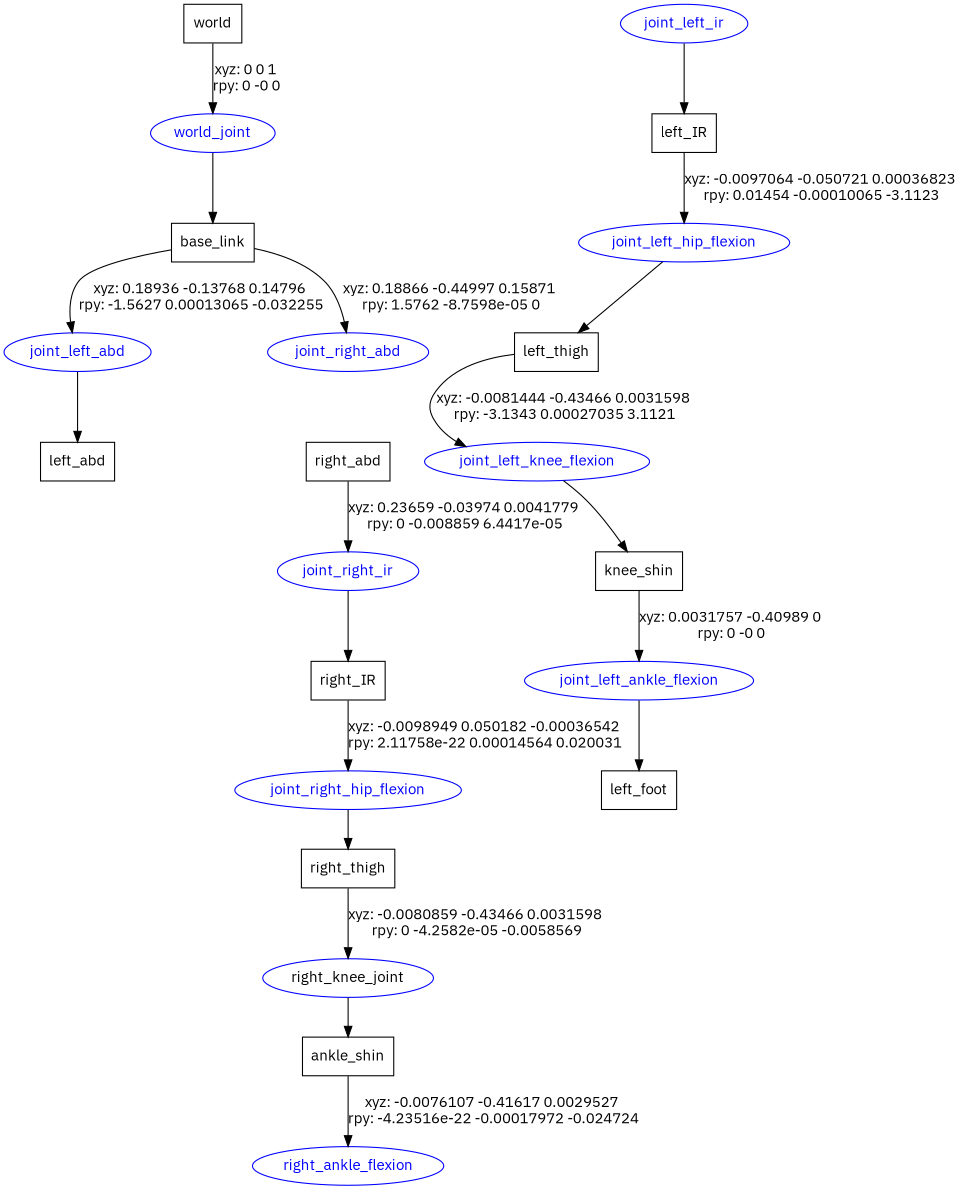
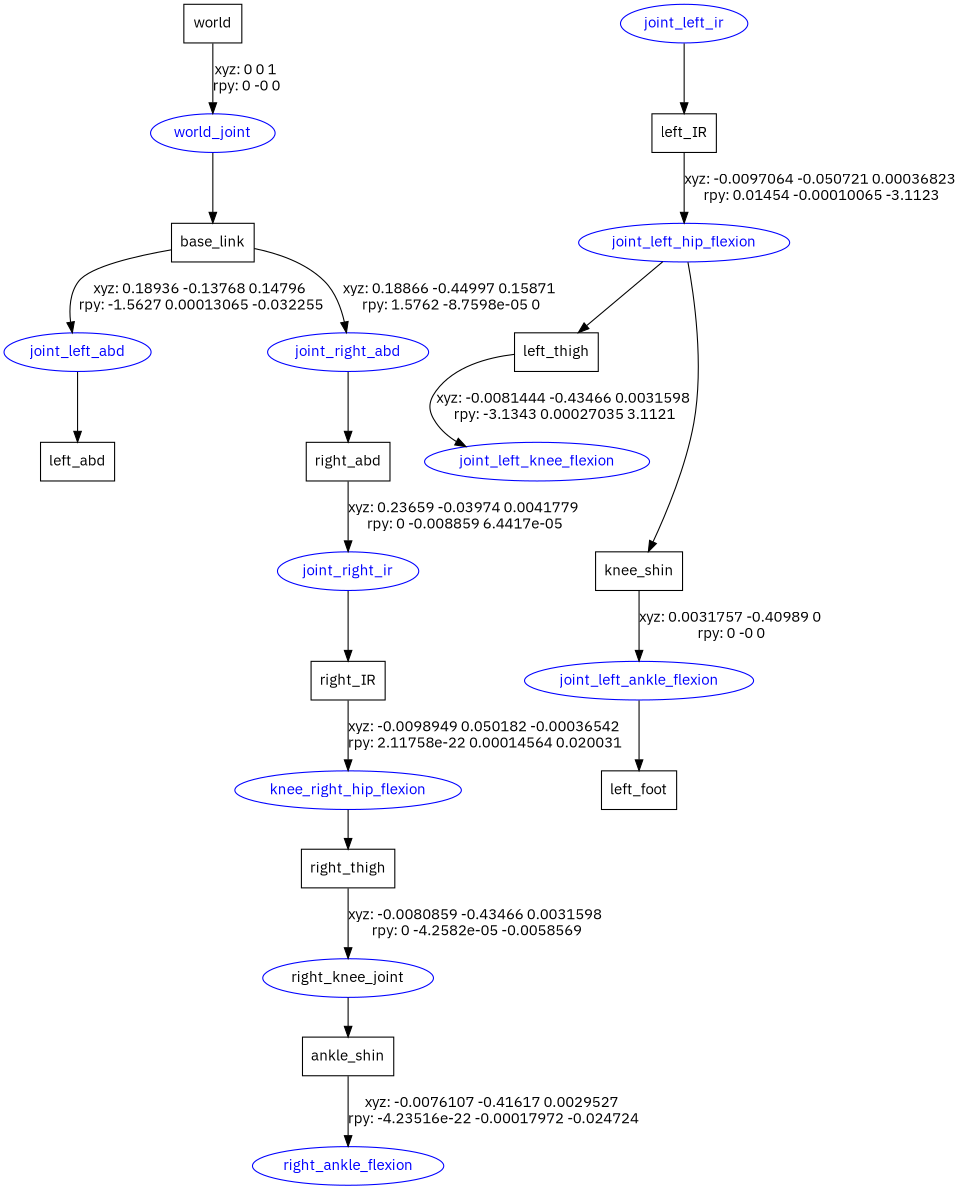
none -> (348, 402)
(595, 509) -> (696, 405)
(348, 790) -> (348, 790)
